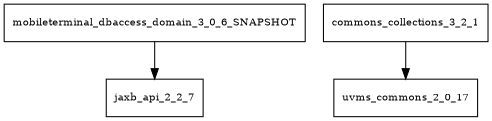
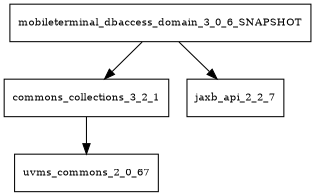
none -> (127, 57)
(406, 98) -> (86, 173)
